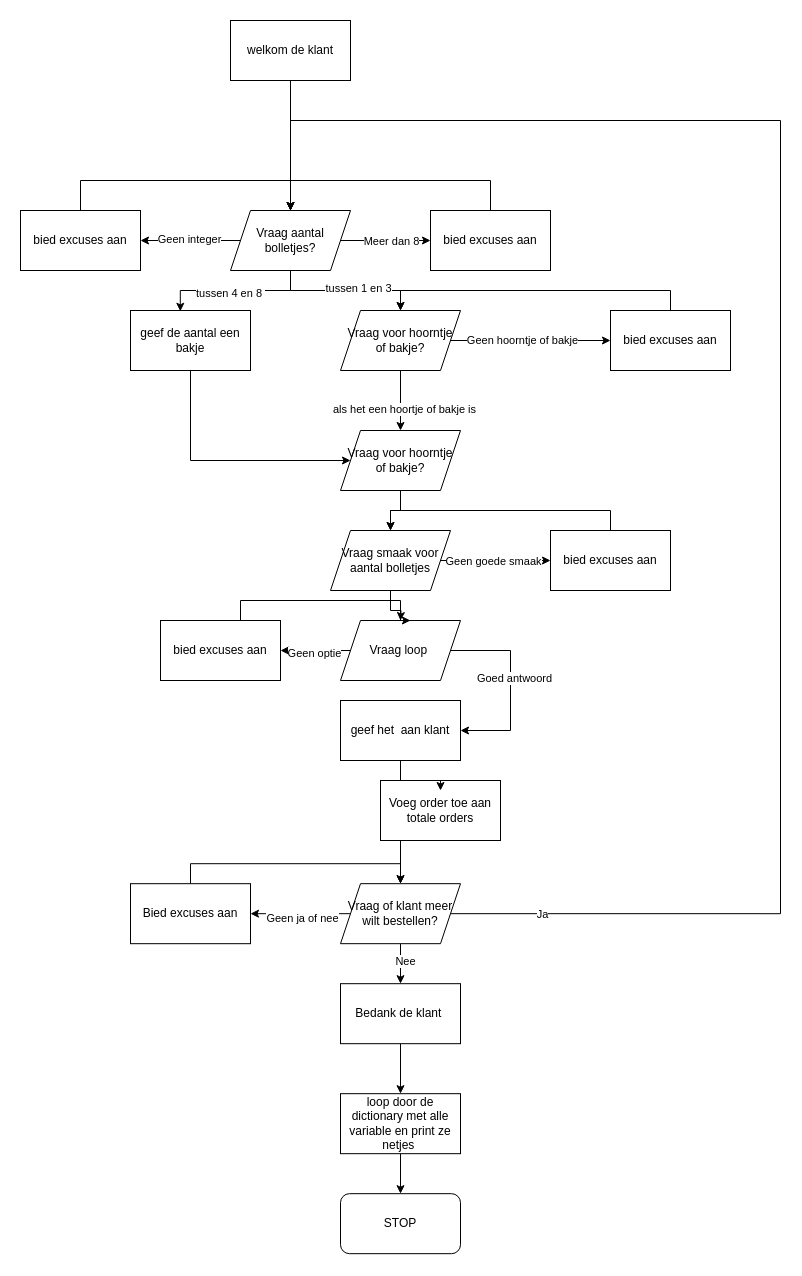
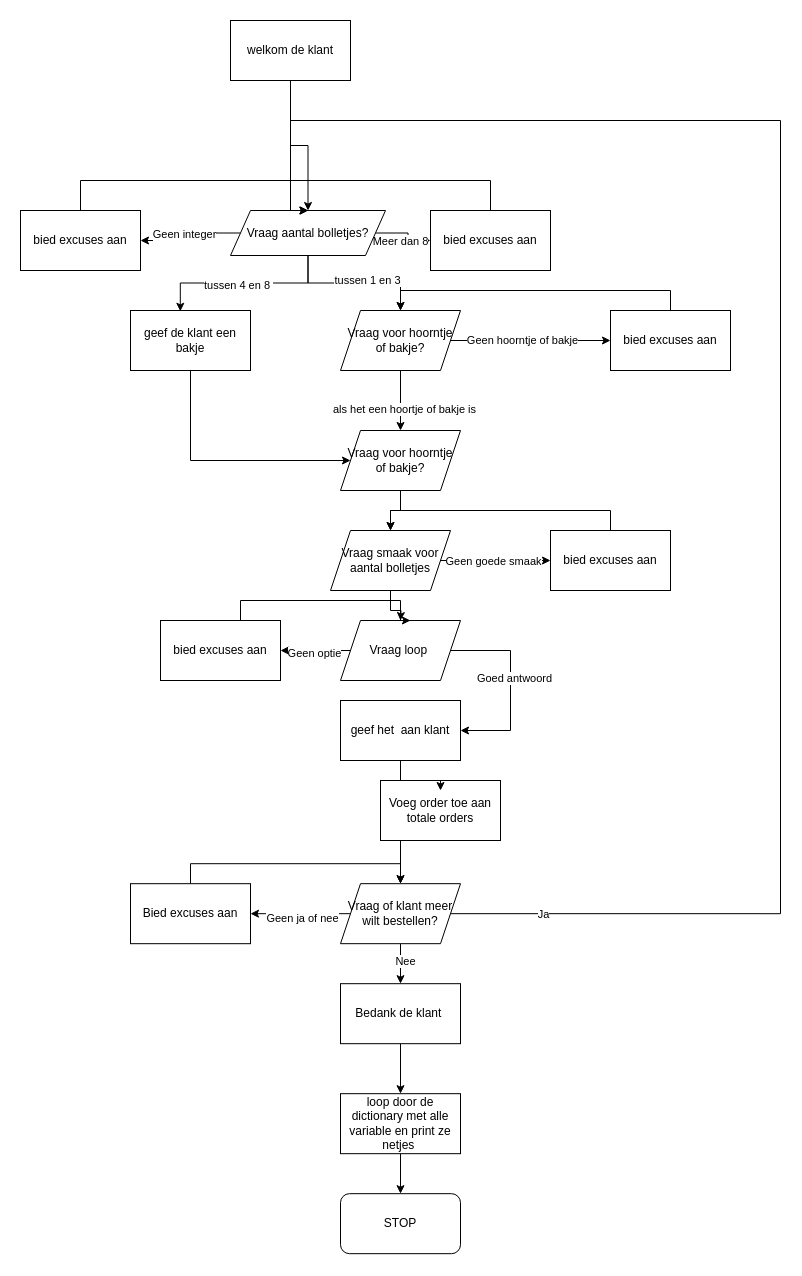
(291, 241) -> (308, 233)
(191, 341) -> (191, 341)
